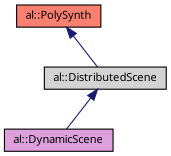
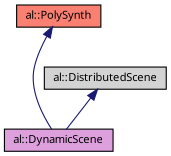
(86, 52) -> (34, 84)
